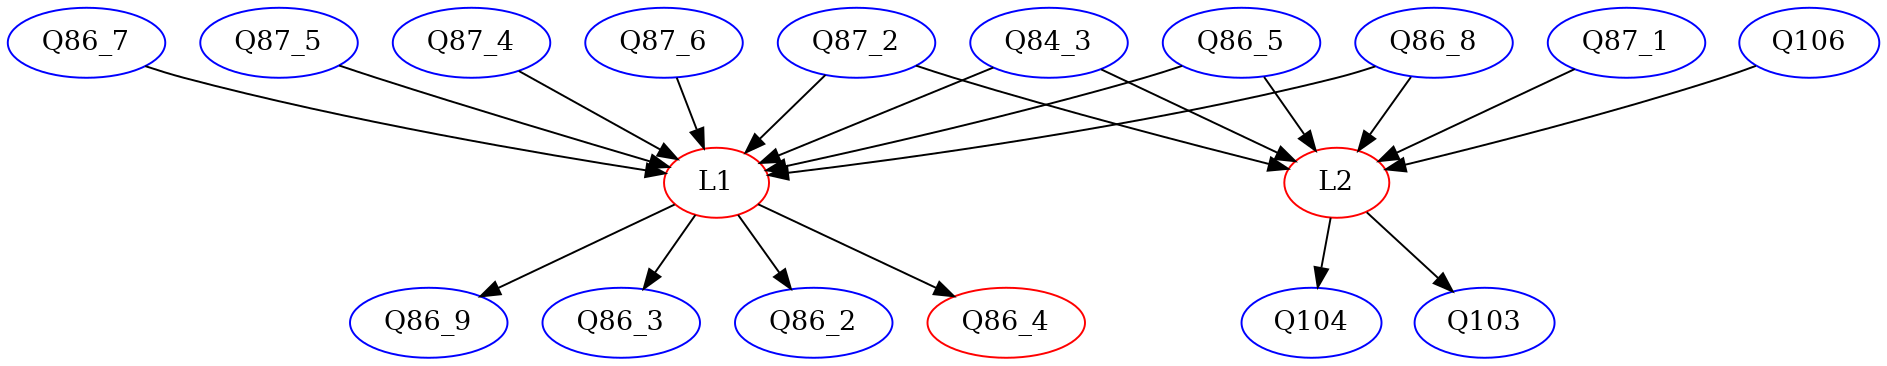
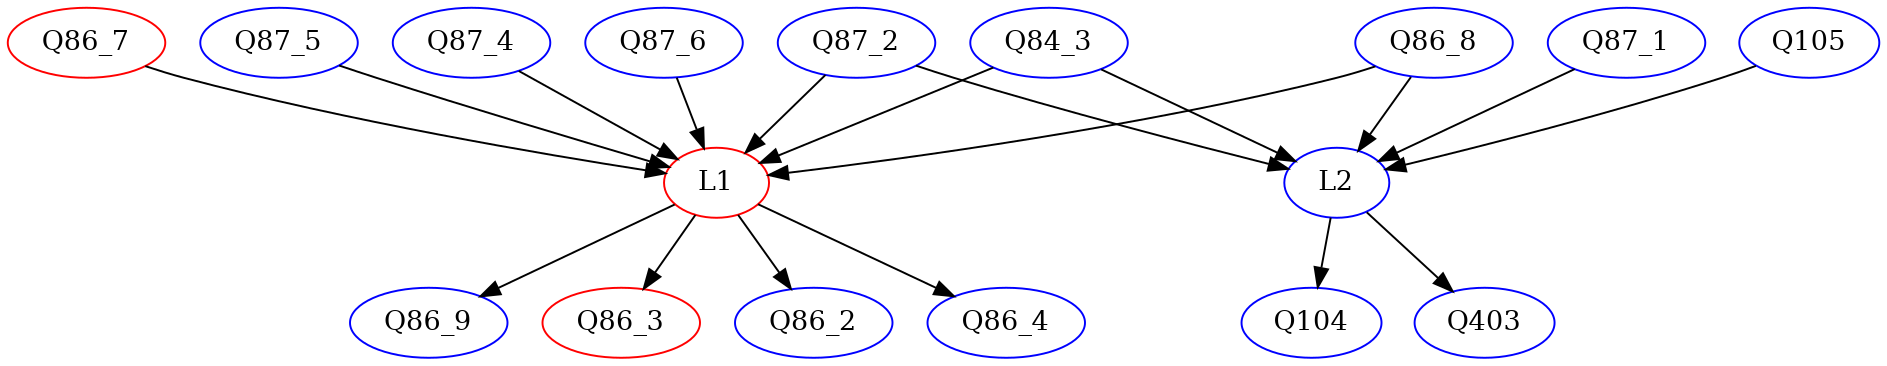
(87, 43) -> (87, 43)
(1242, 43) -> none
(1809, 43) -> (1809, 43)
(1337, 183) -> (1337, 183)
(621, 323) -> (621, 323)
(1006, 323) -> (1006, 323)
(1485, 323) -> (1485, 323)
